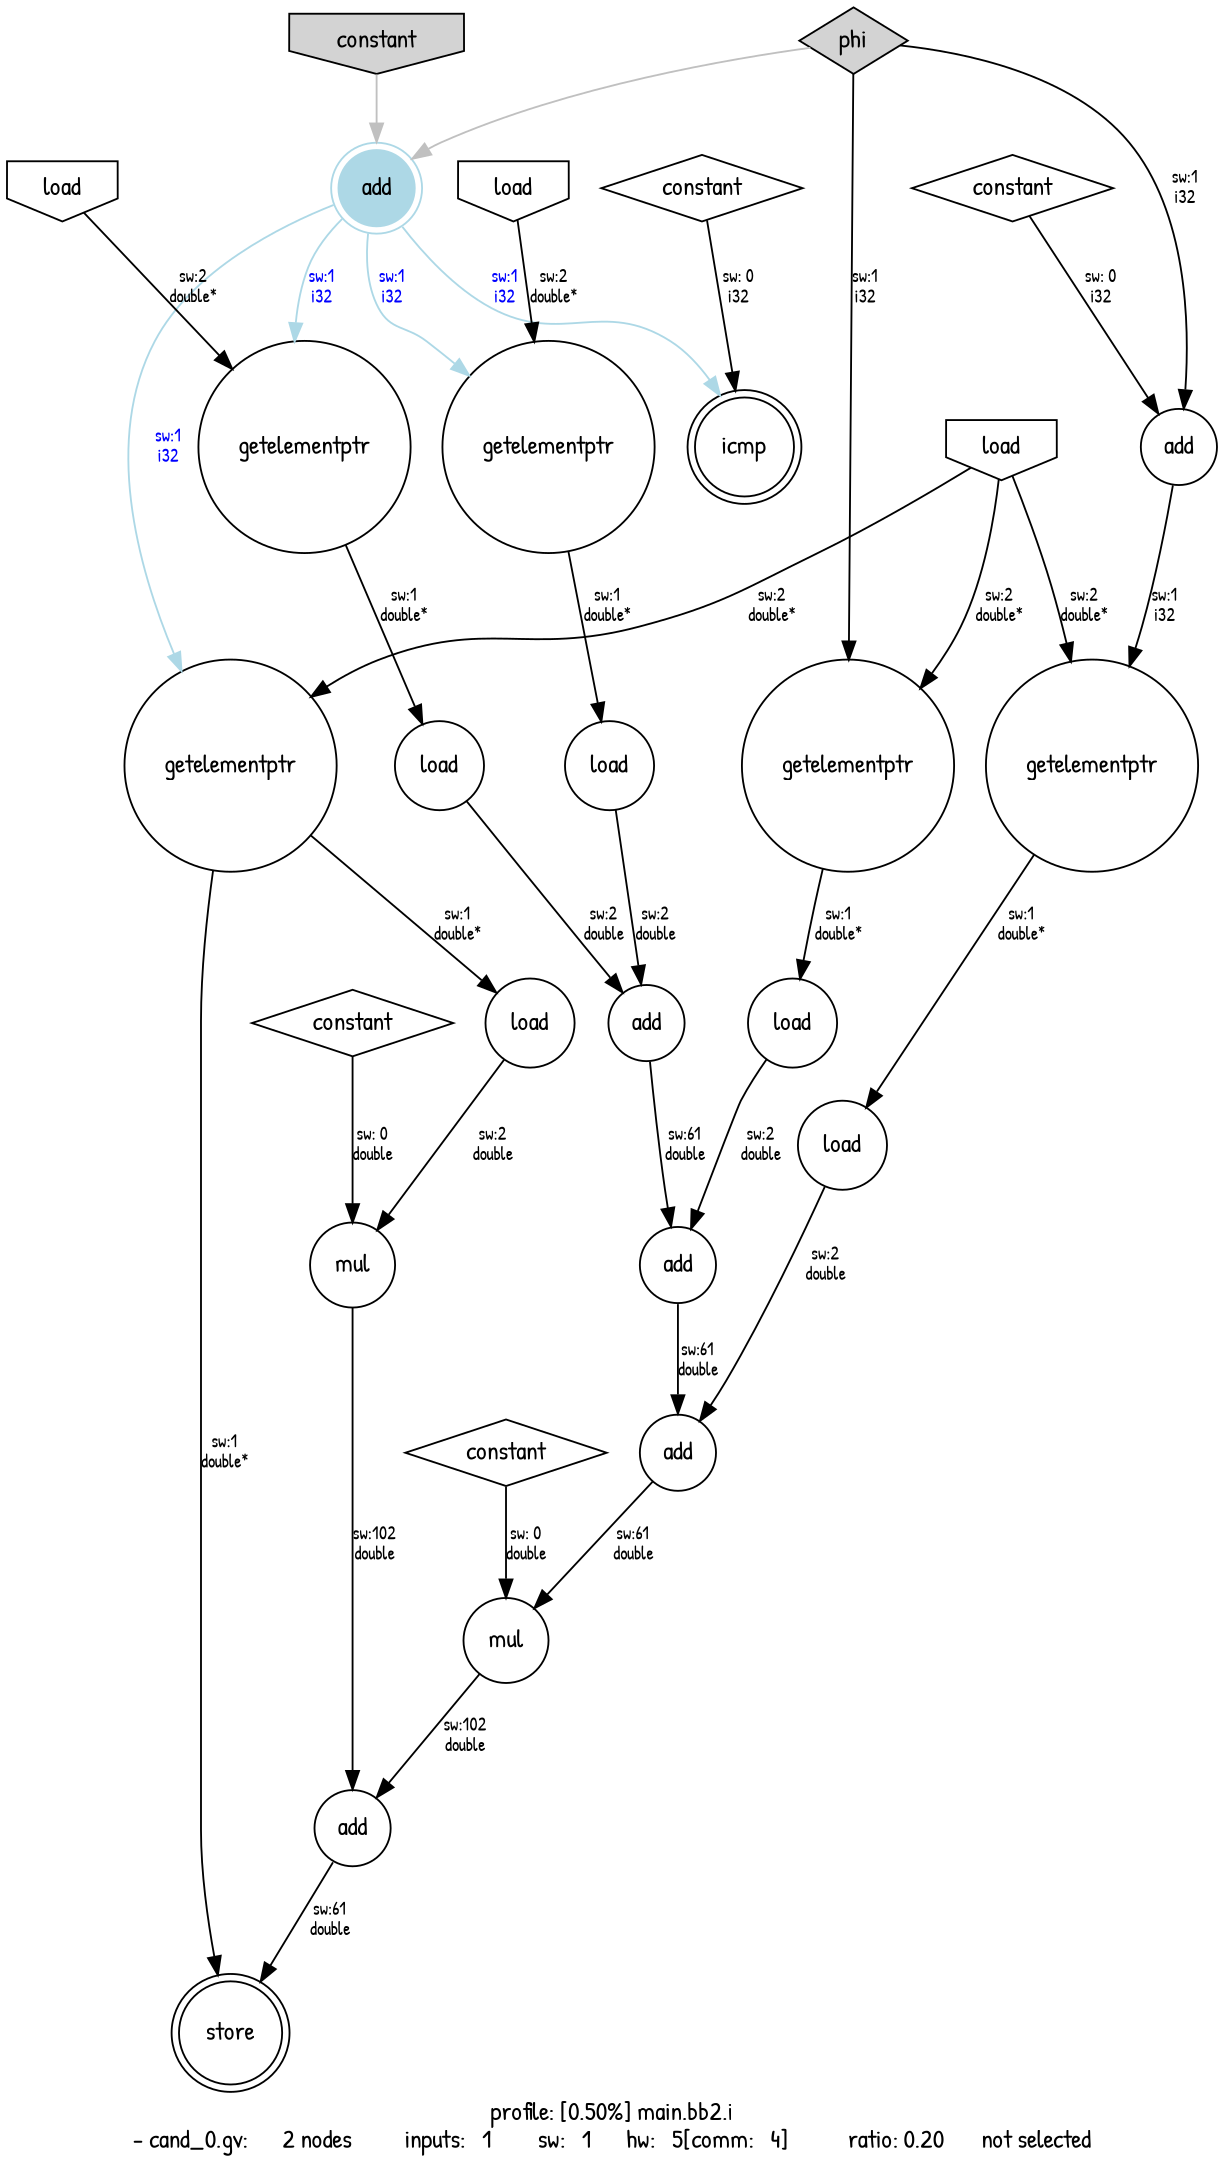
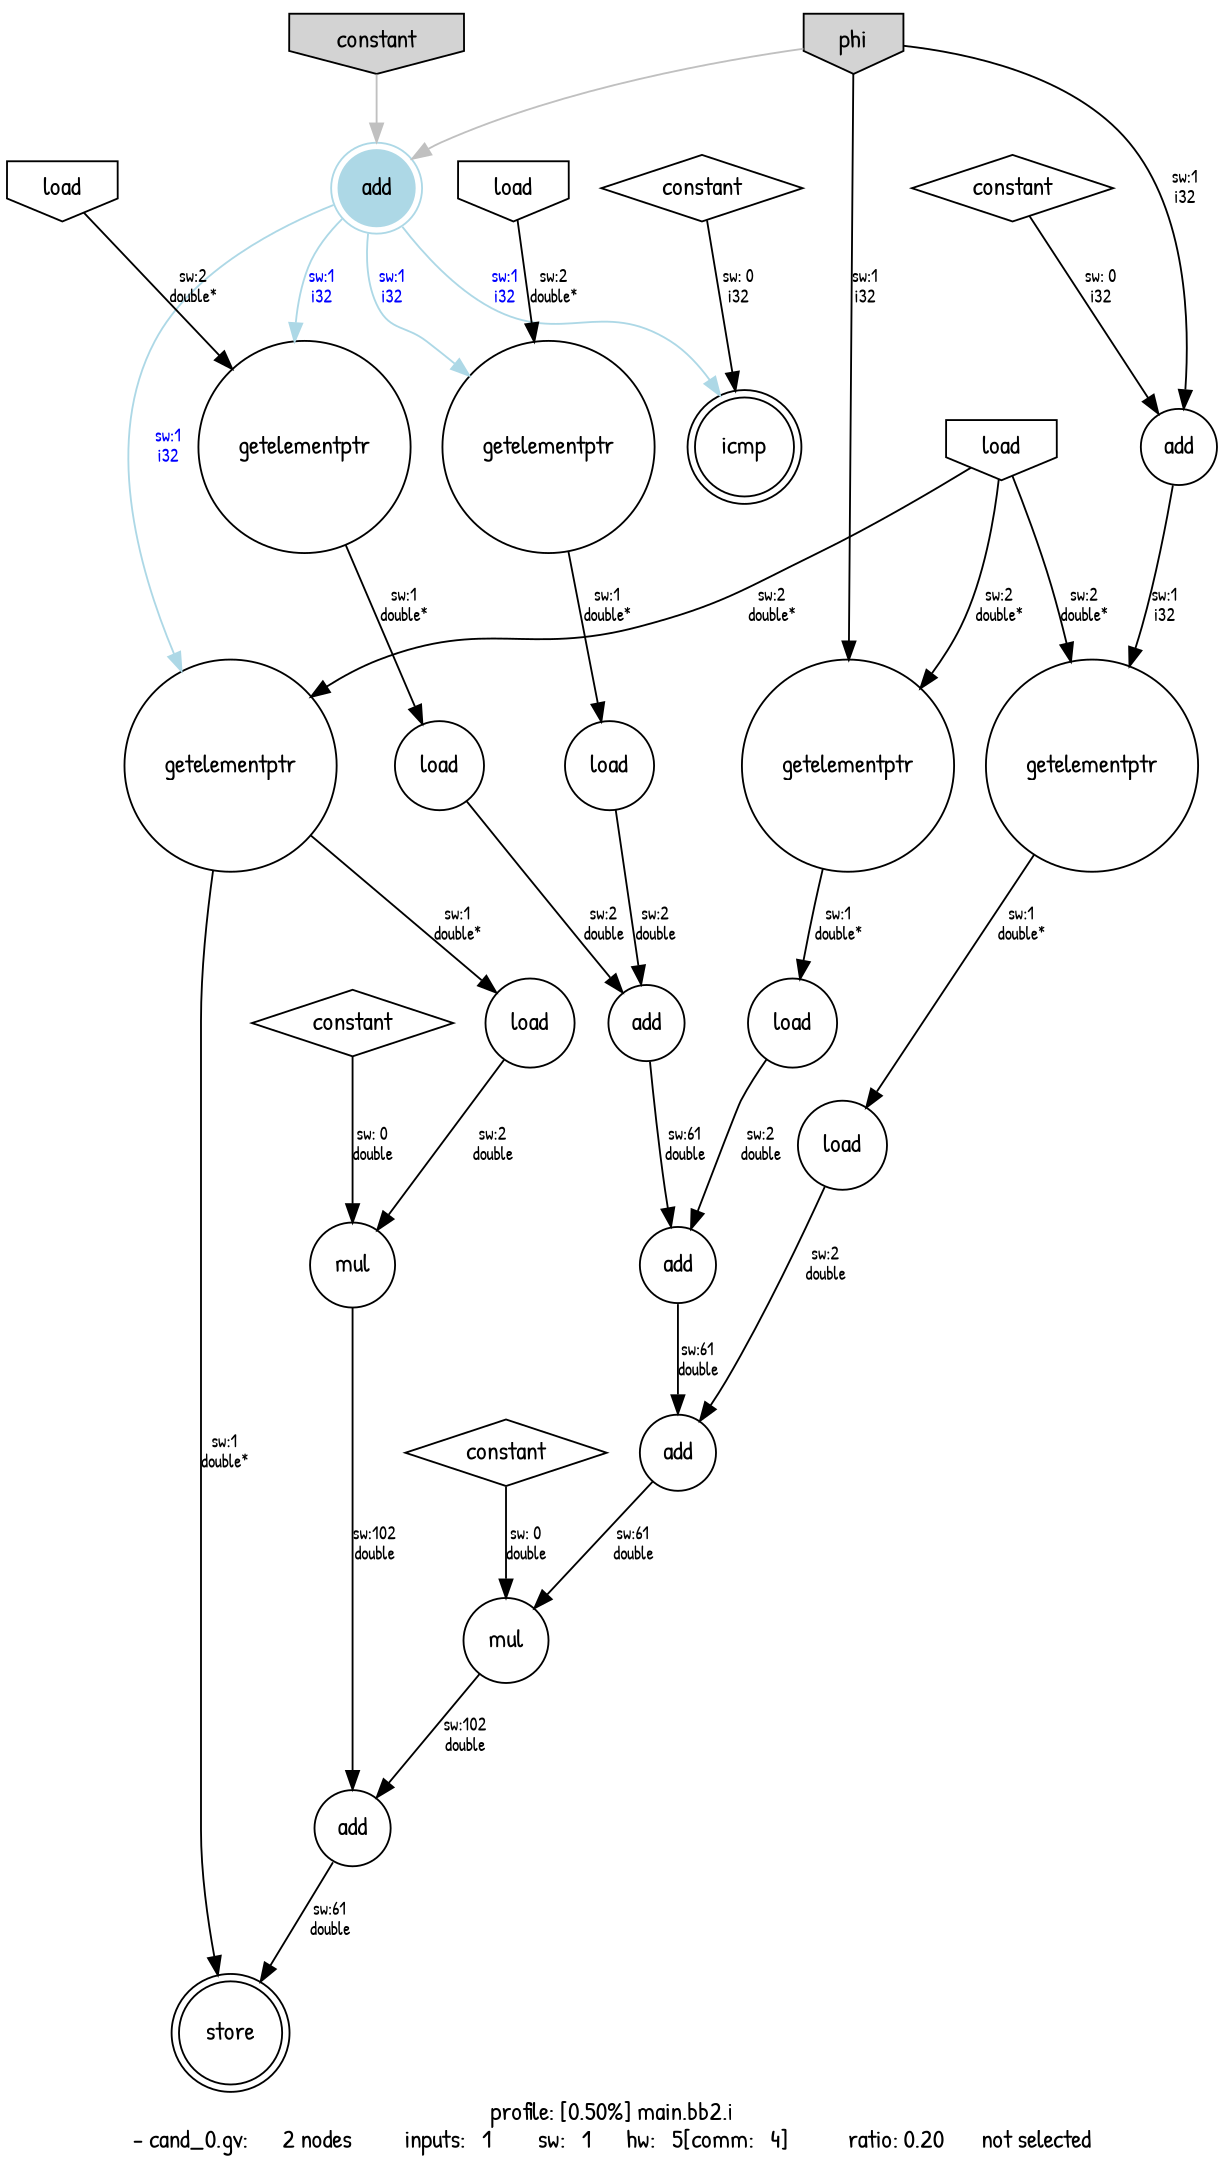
(854, 41) -> (854, 41)
